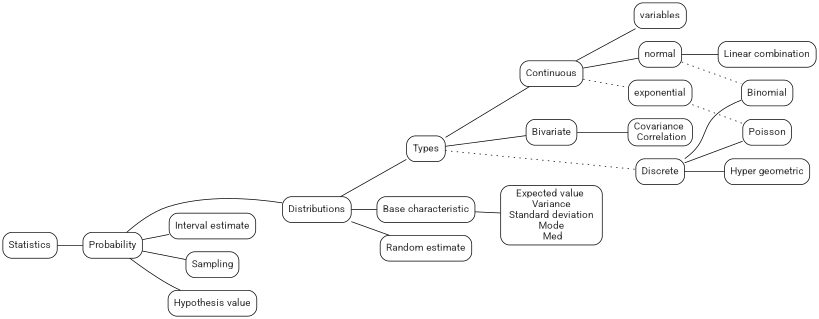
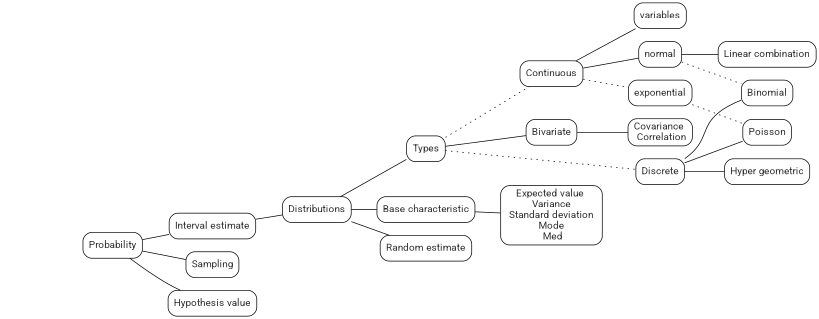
(487, 112) -> (487, 112)
(200, 200) -> (269, 217)
(30, 245) -> none
